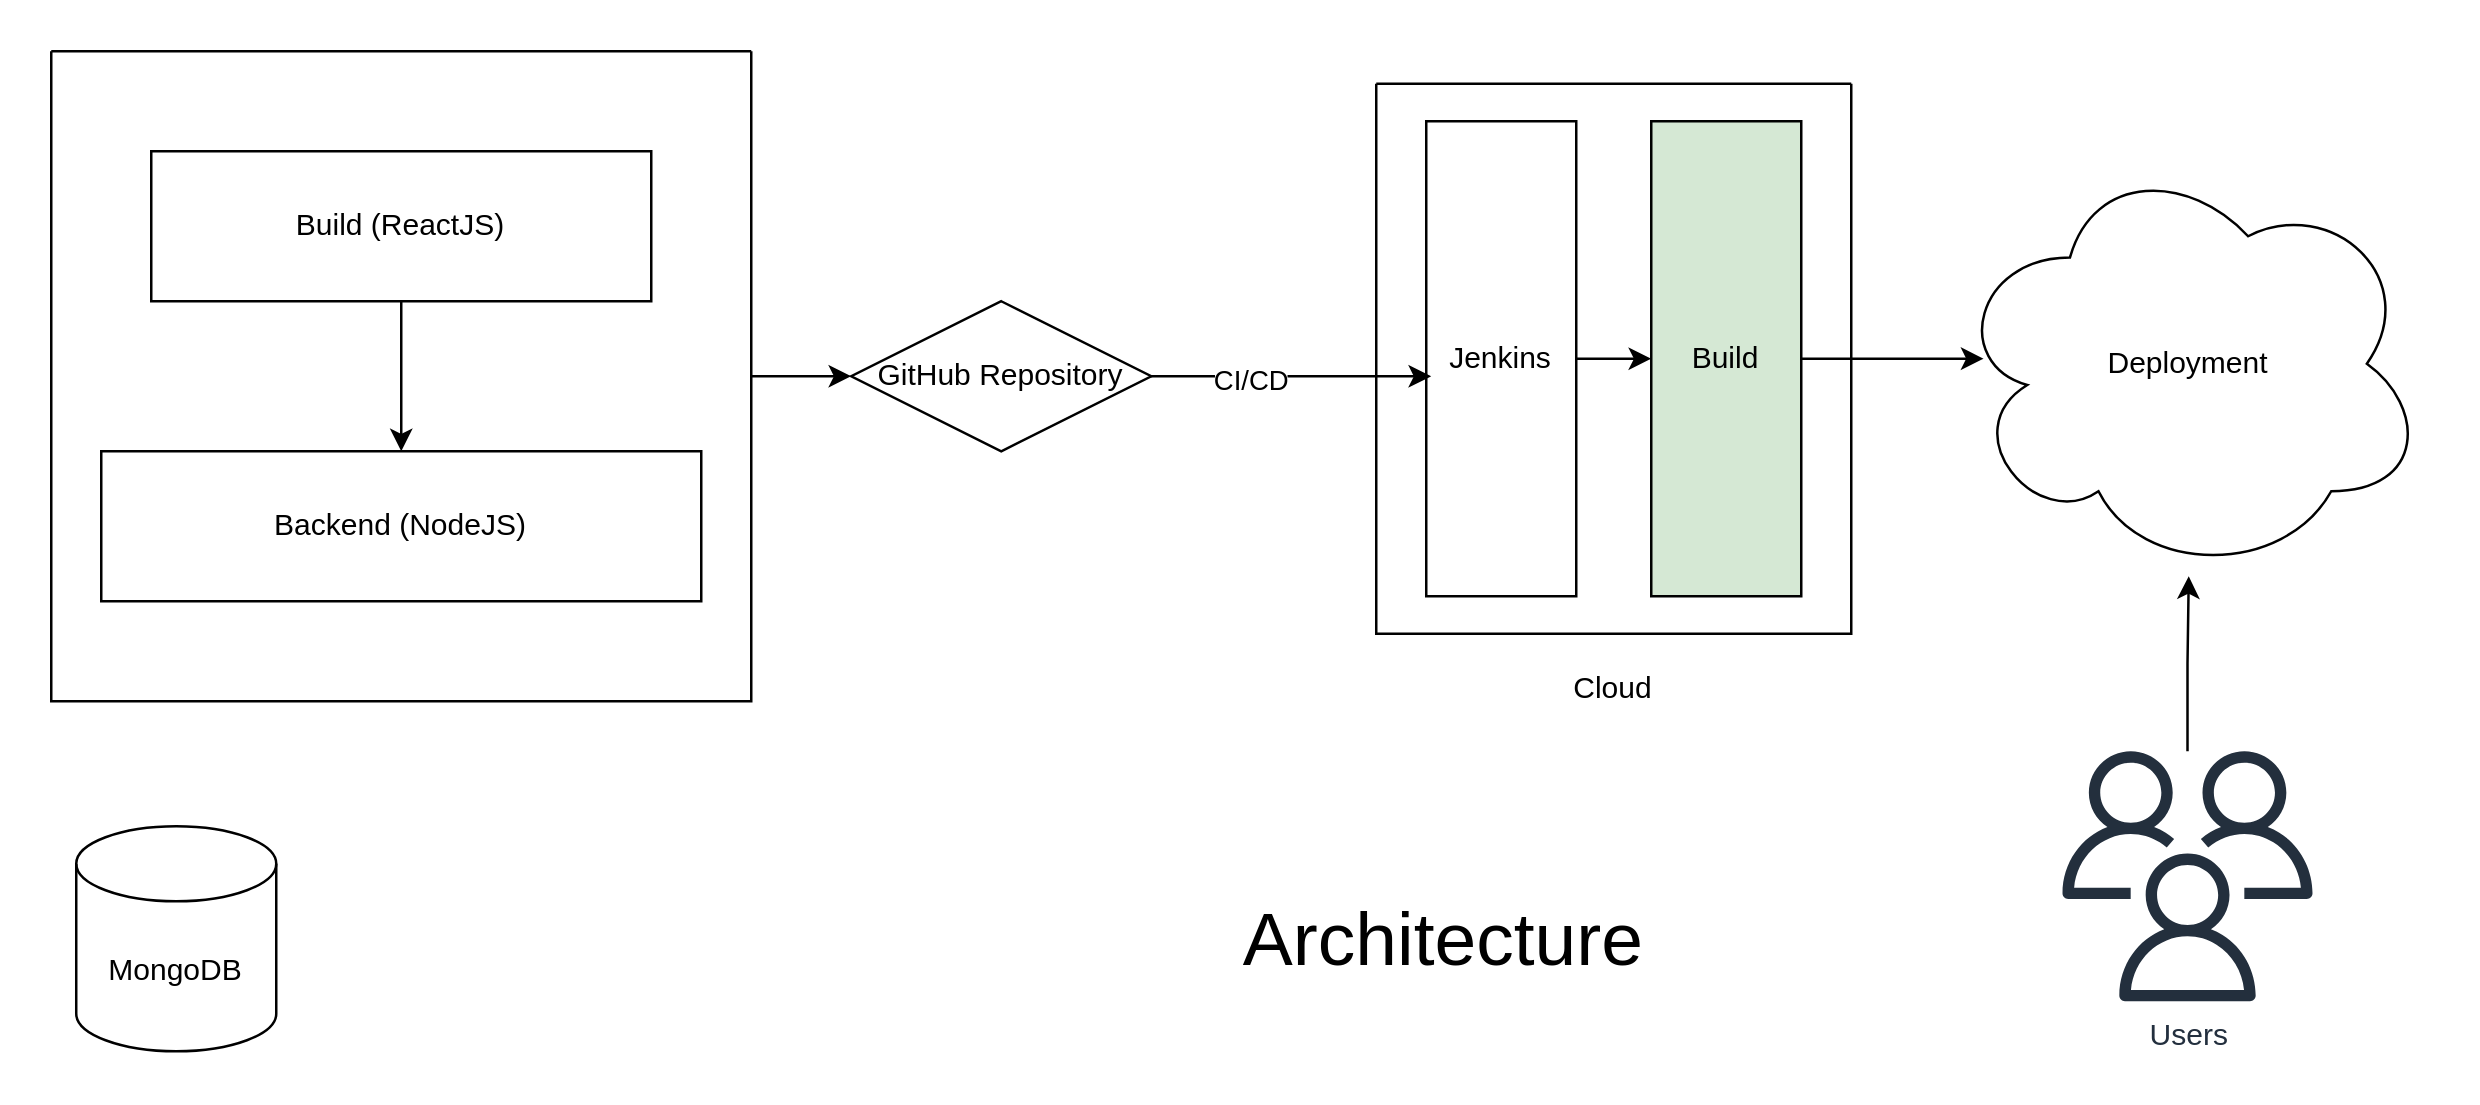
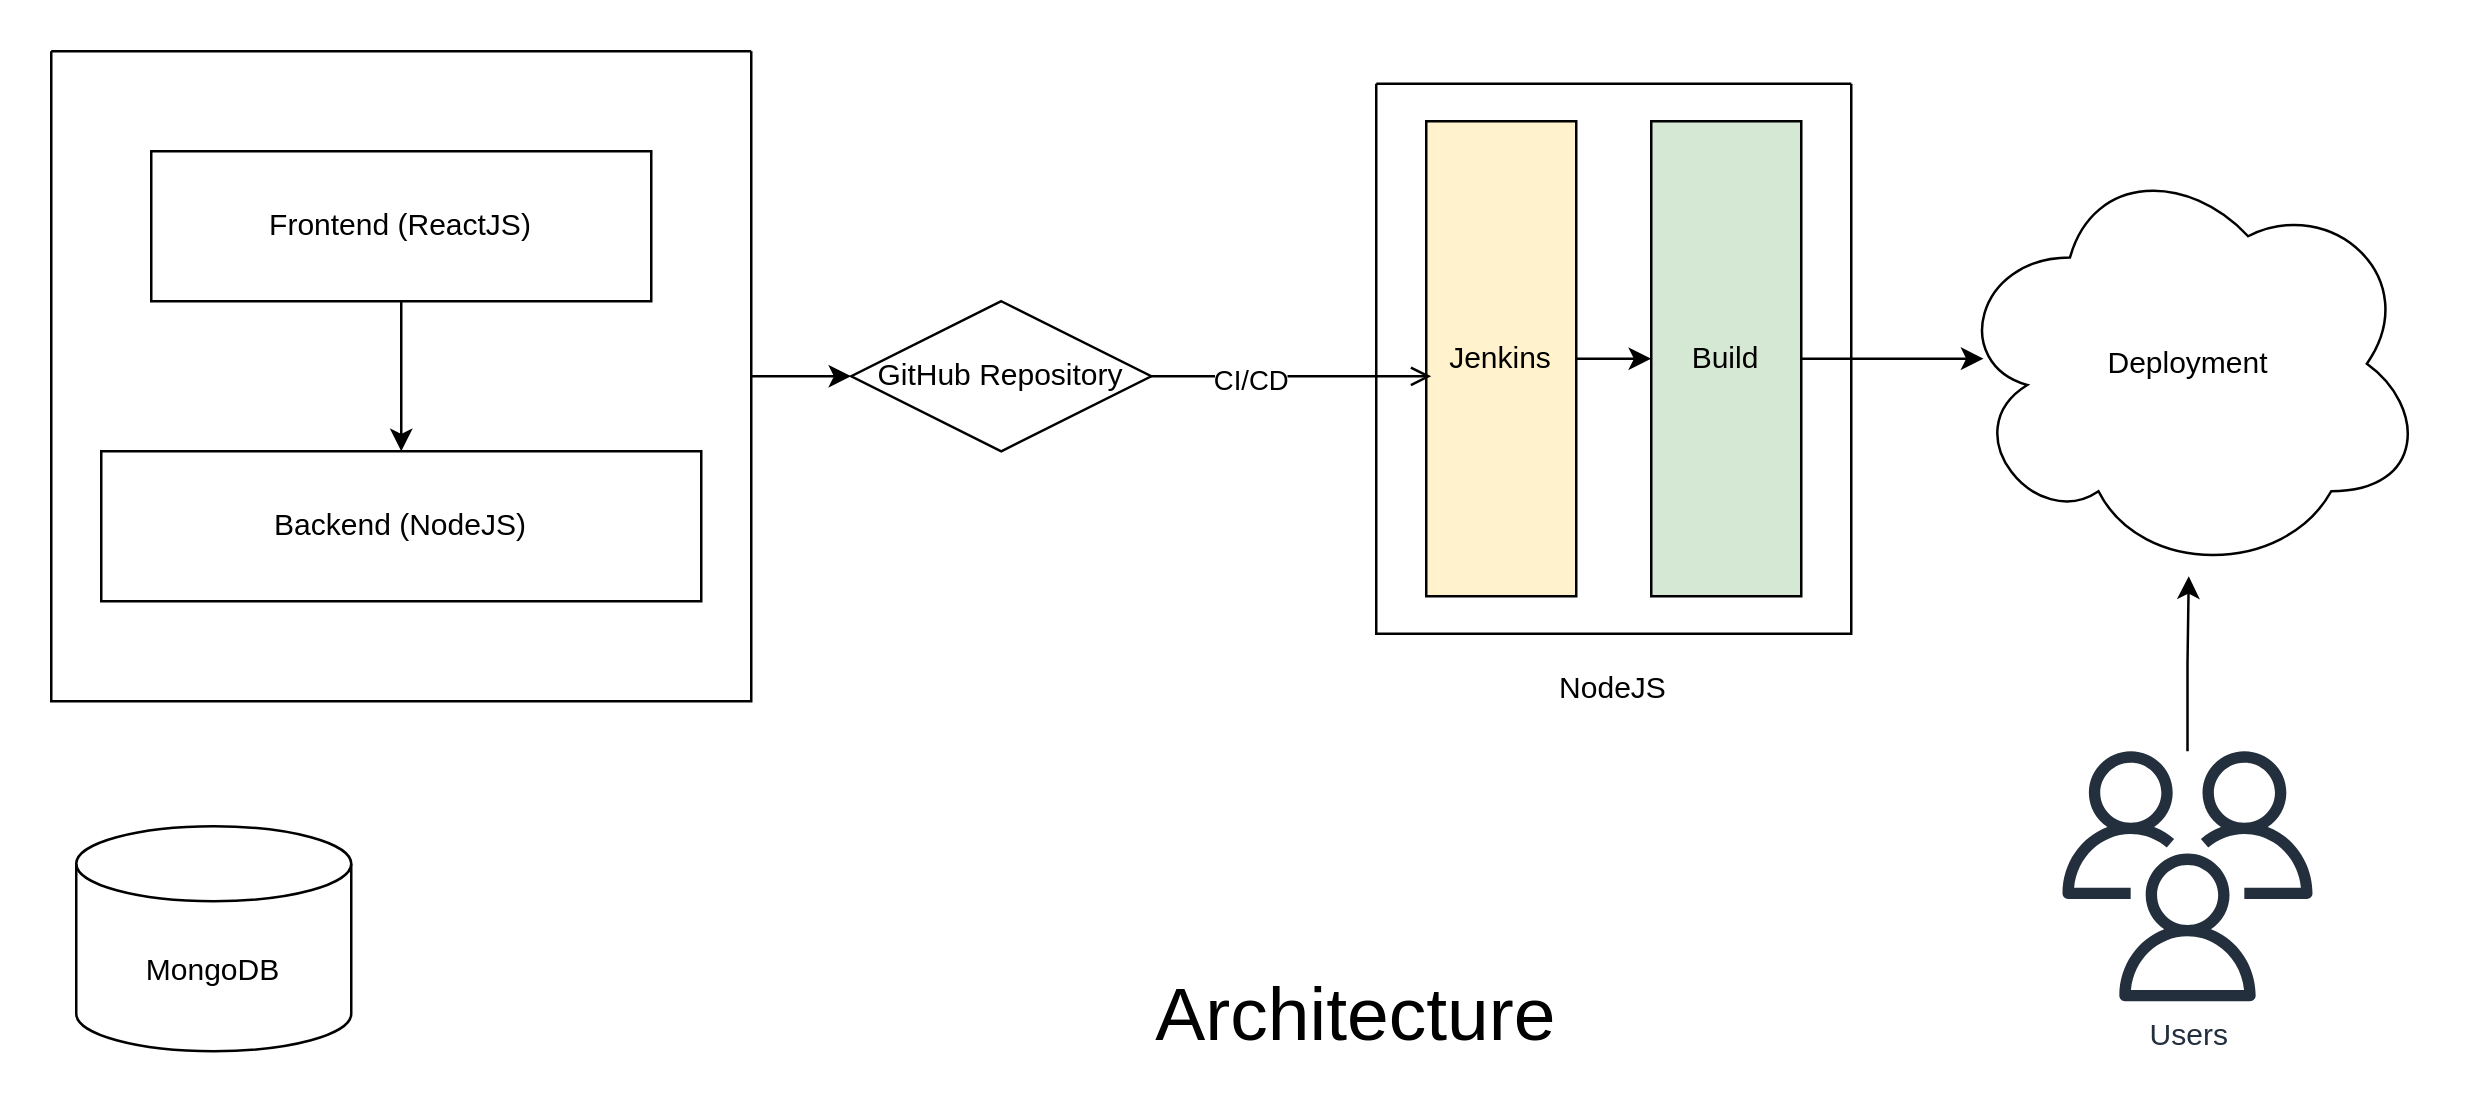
(401, 226) -> (401, 226)
(1501, 359) -> (1501, 359)
(1413, 376) -> (1417, 376)
(1614, 689) -> (1614, 689)
(176, 939) -> (214, 939)
(1434, 939) -> (1346, 1014)
